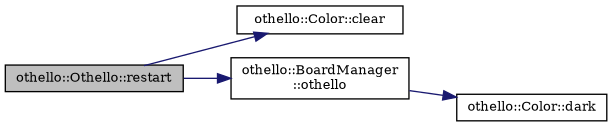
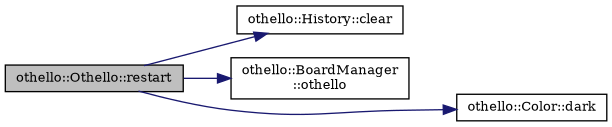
(320, 20) -> (320, 20)
(426, 93) -> (290, 114)
